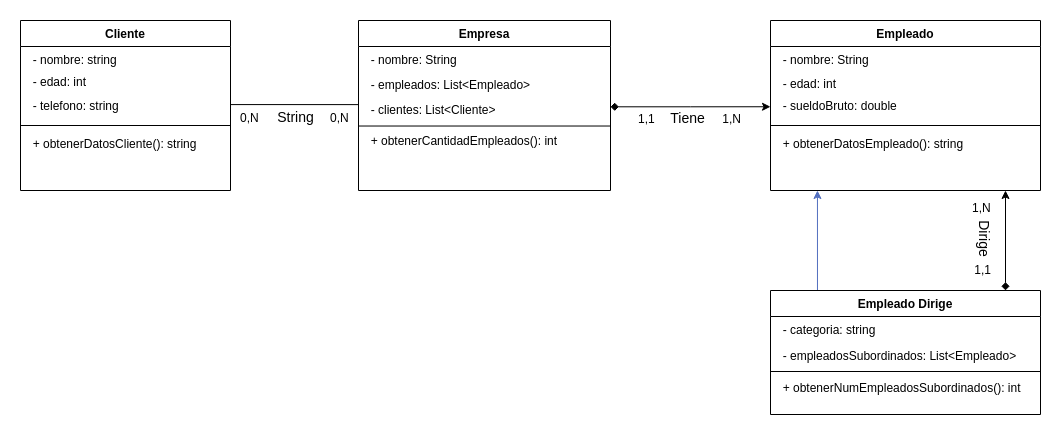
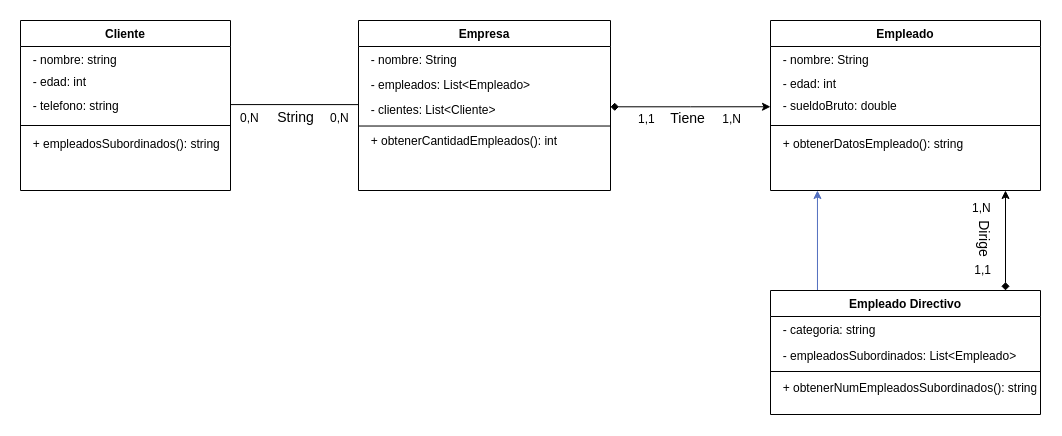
(121, 144) -> (128, 144)
(905, 304) -> (905, 304)
(901, 388) -> (911, 388)
